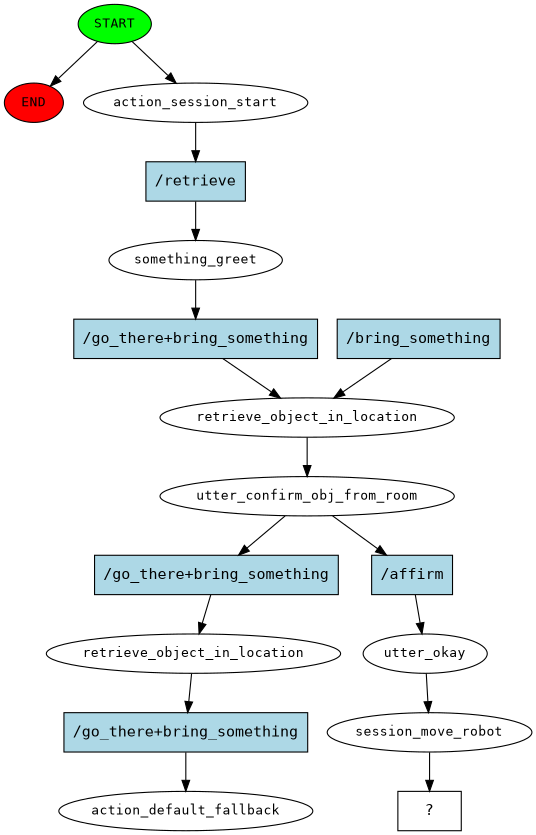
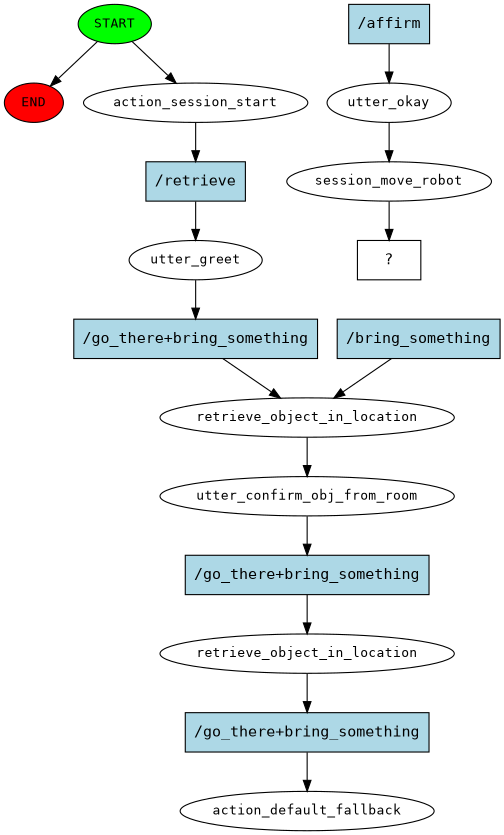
(196, 260) -> (196, 260)
(355, 532) -> none
